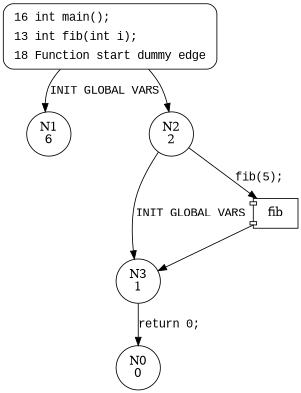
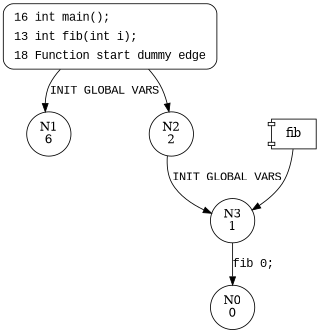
(219, 171) -> none
(169, 324) -> (253, 264)
